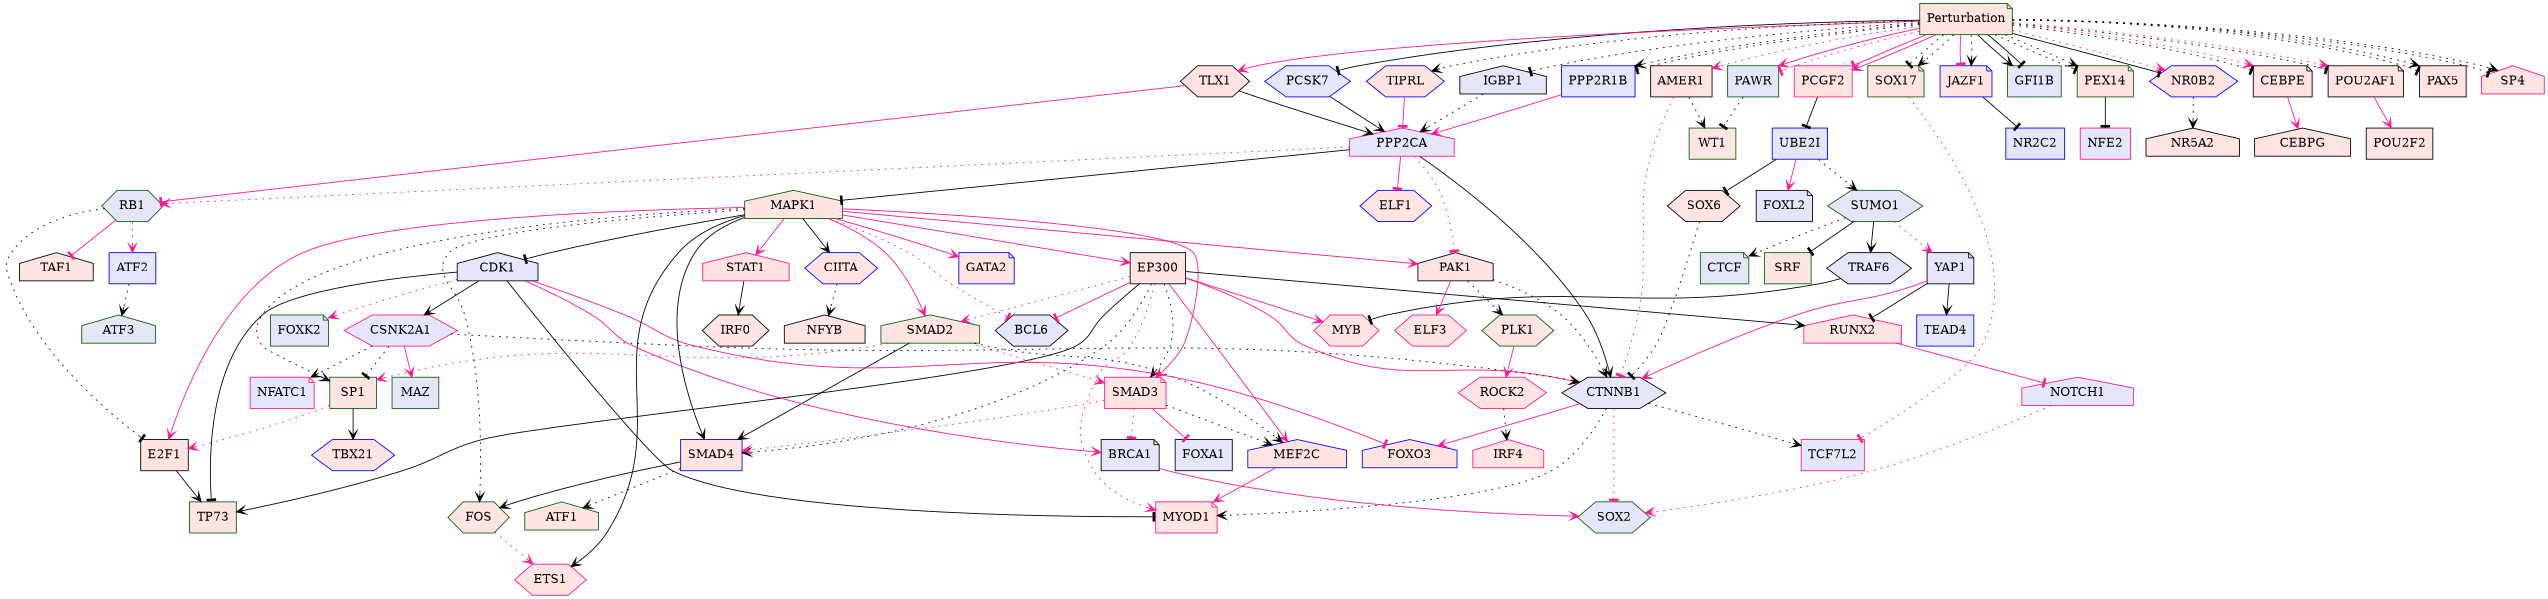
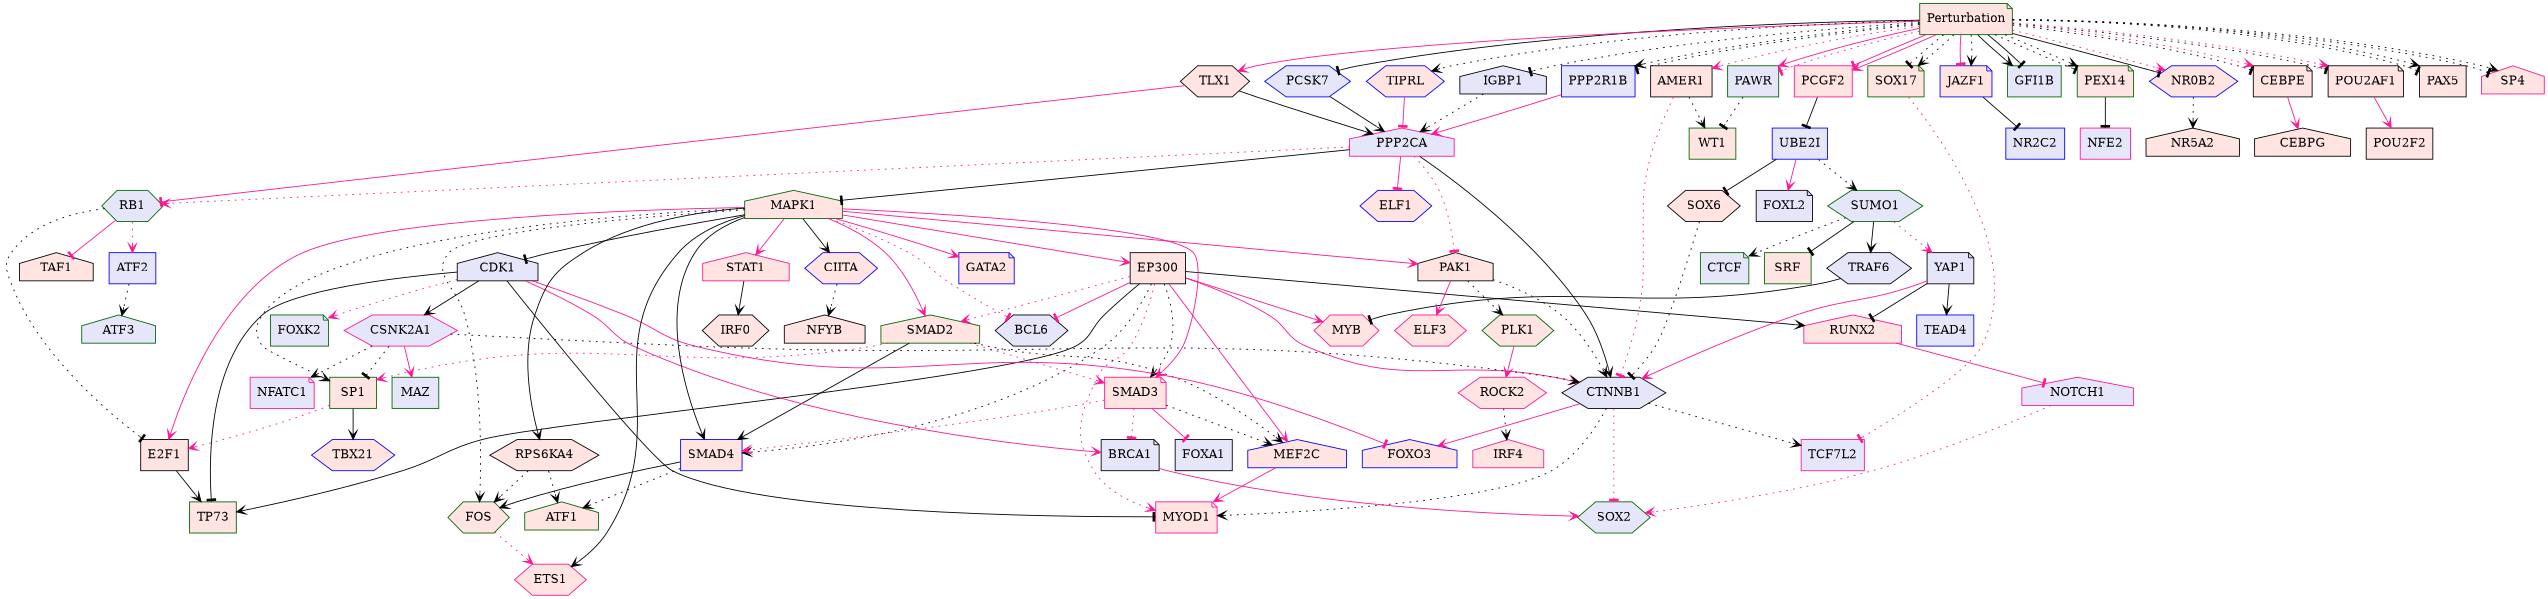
none -> (544, 455)
